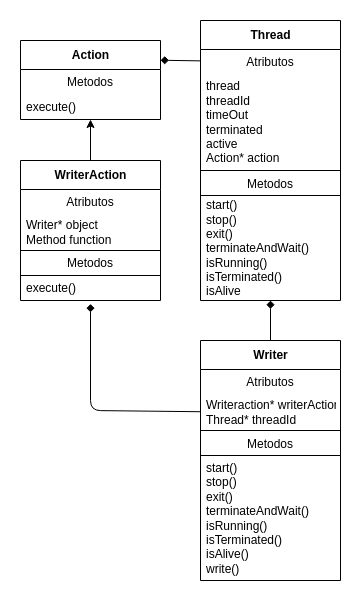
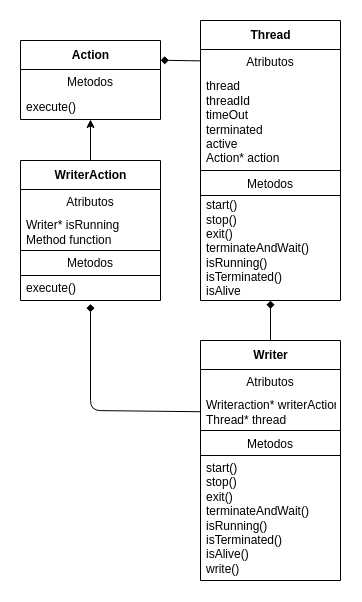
(74, 233) -> (77, 233)
(286, 413) -> (286, 413)
